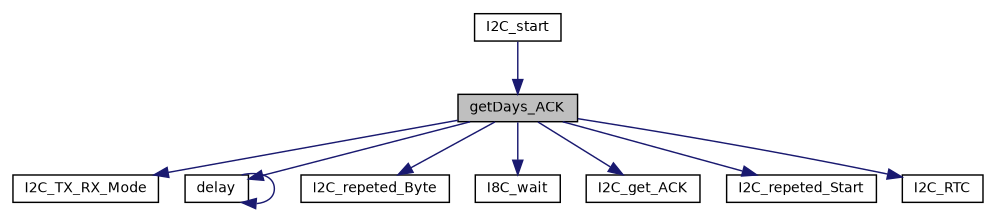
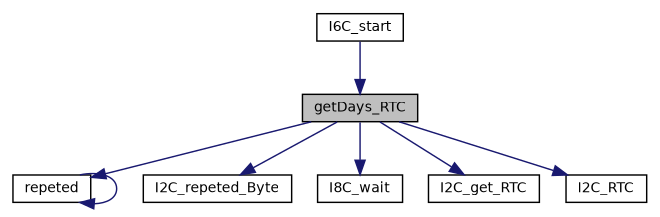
(518, 27) -> (360, 27)
(518, 108) -> (360, 108)
(86, 189) -> none
(217, 189) -> (52, 189)
(643, 189) -> (484, 189)
(802, 189) -> none
